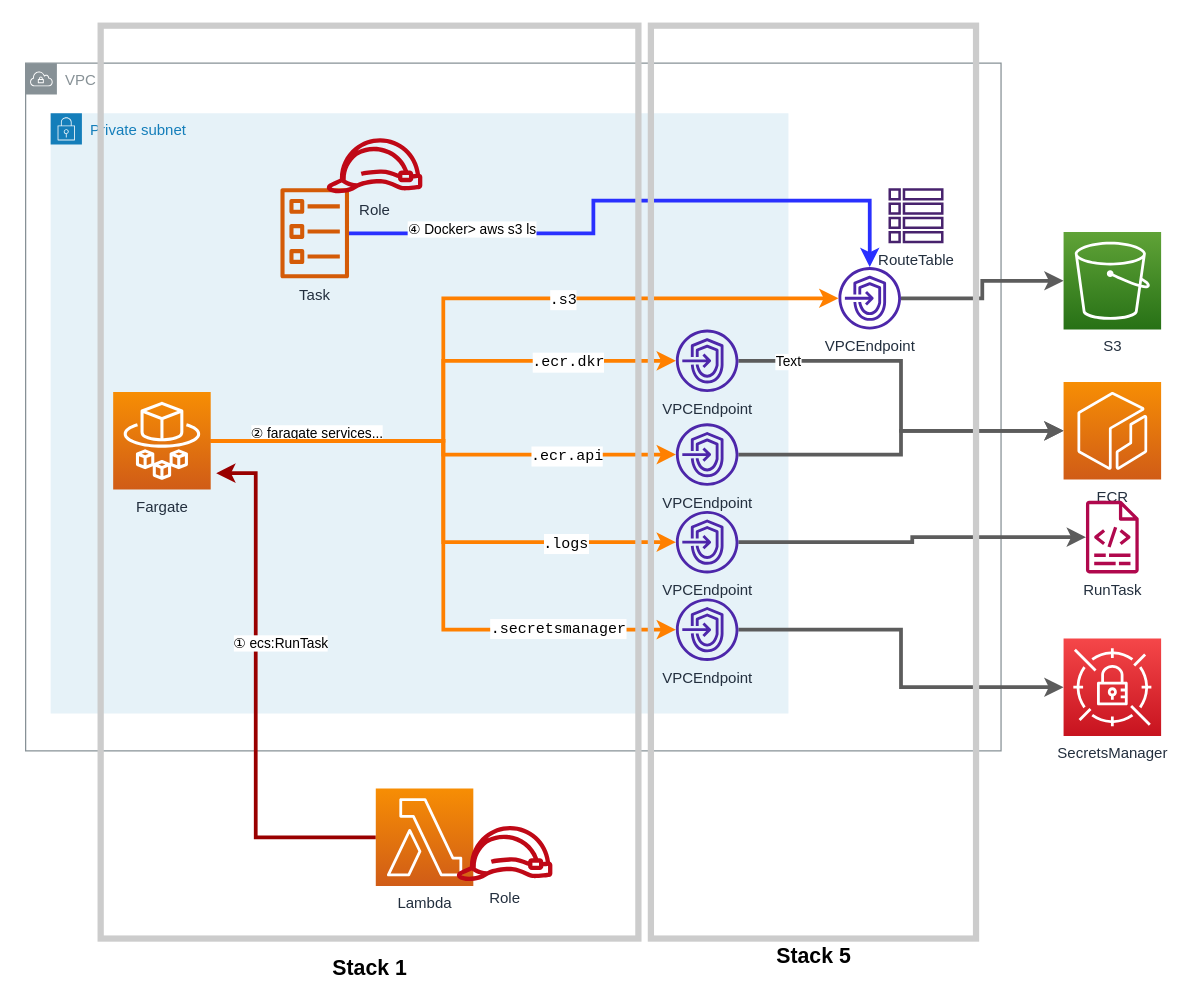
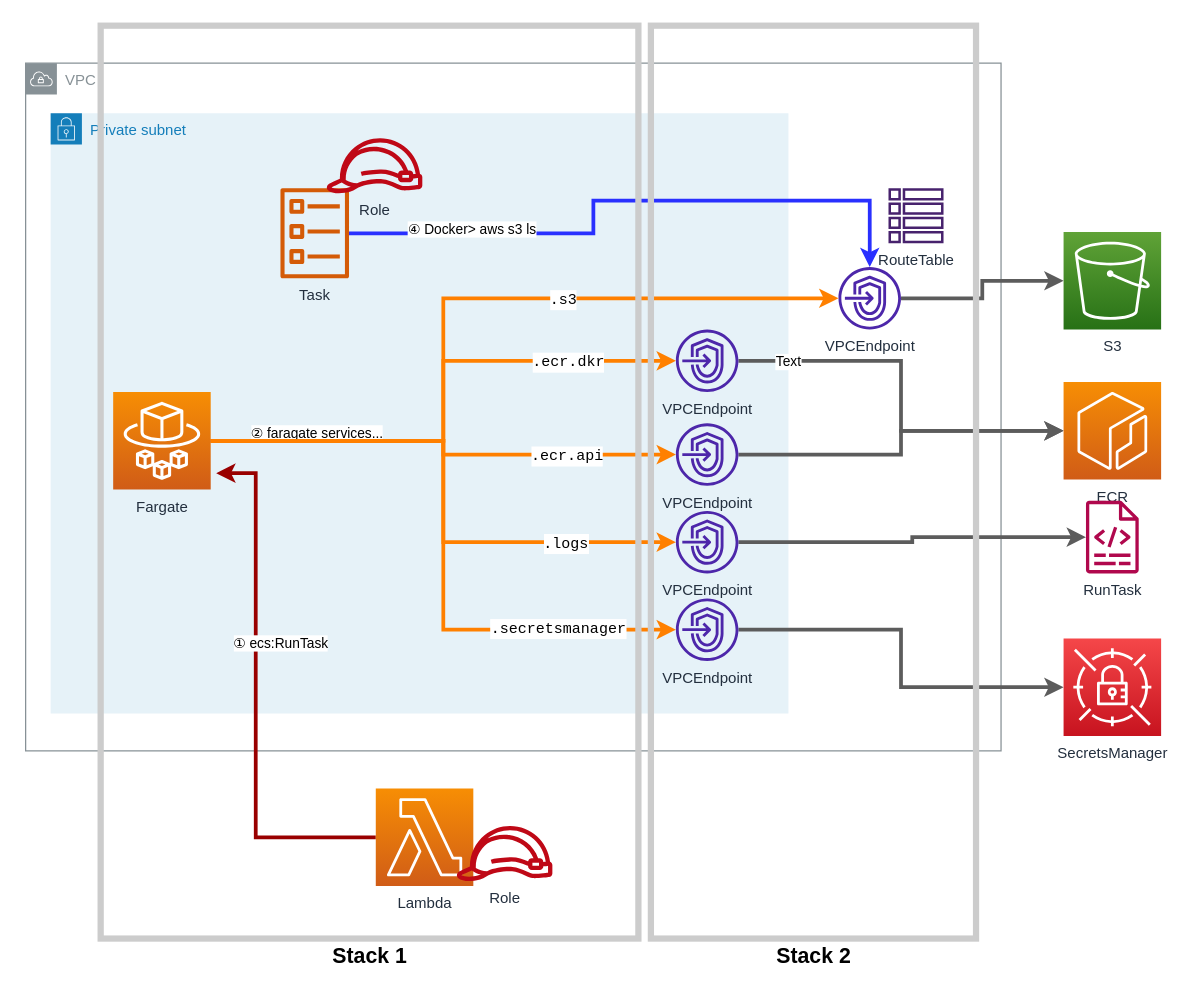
(814, 957) -> (814, 957)
(369, 969) -> (369, 957)
